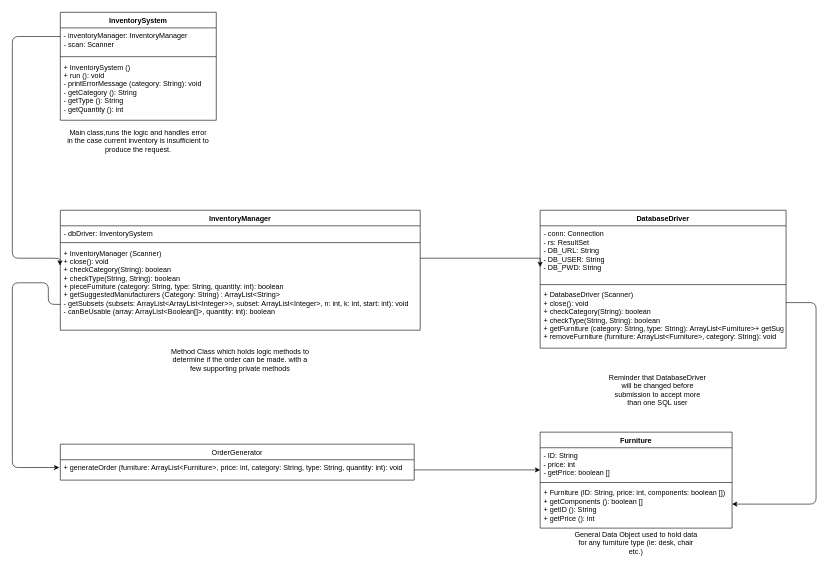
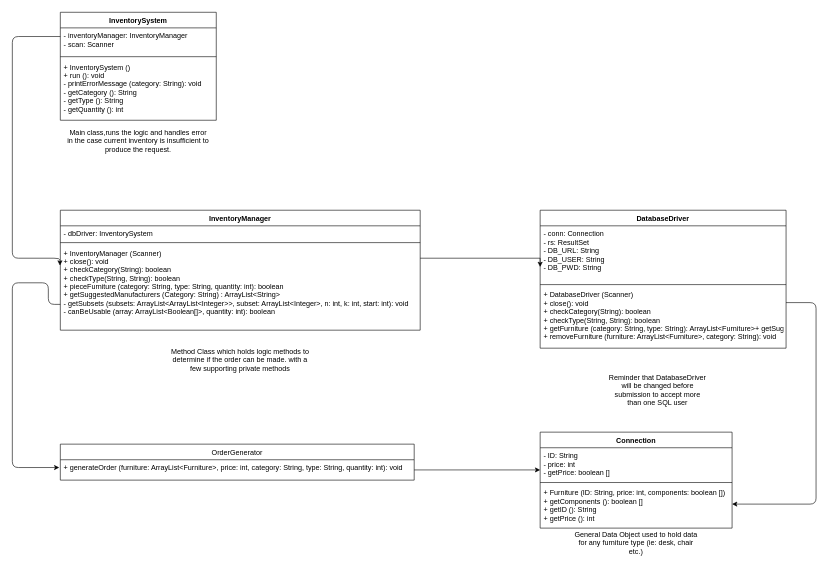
(636, 440) -> (636, 440)
